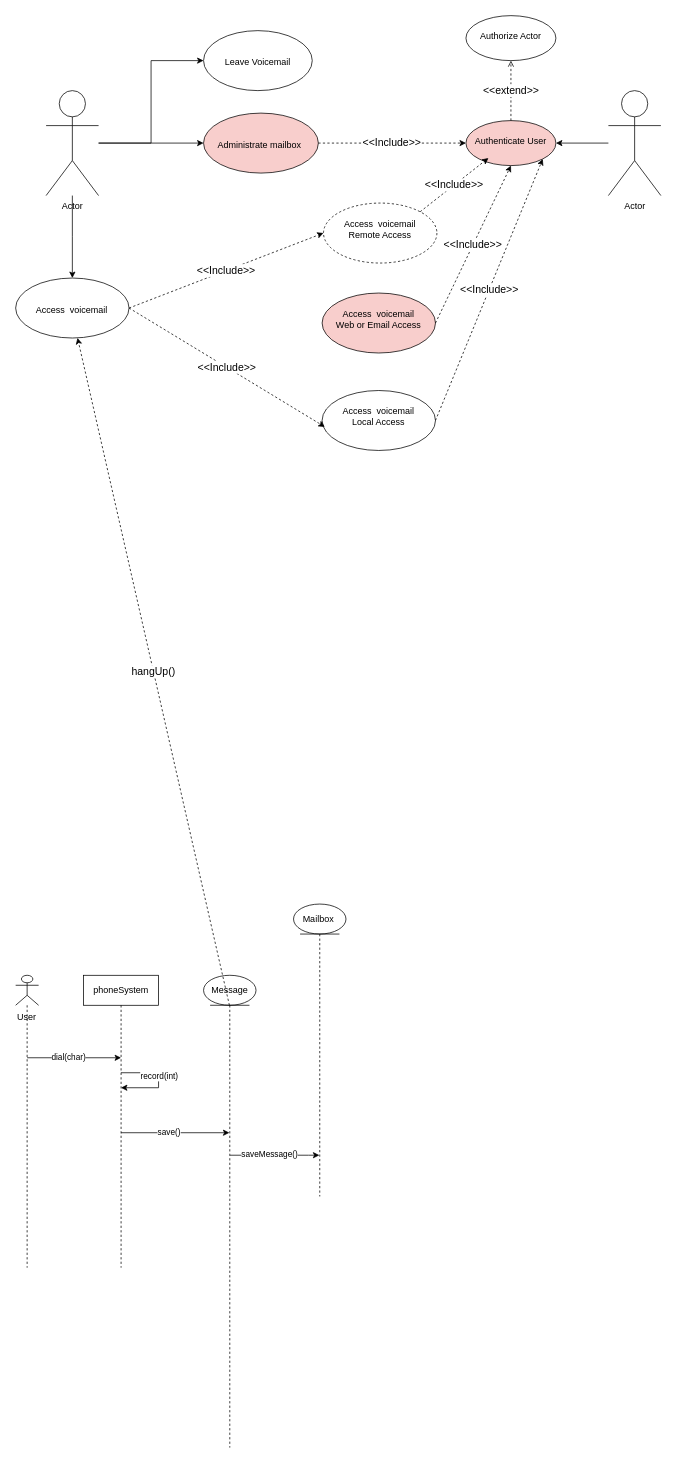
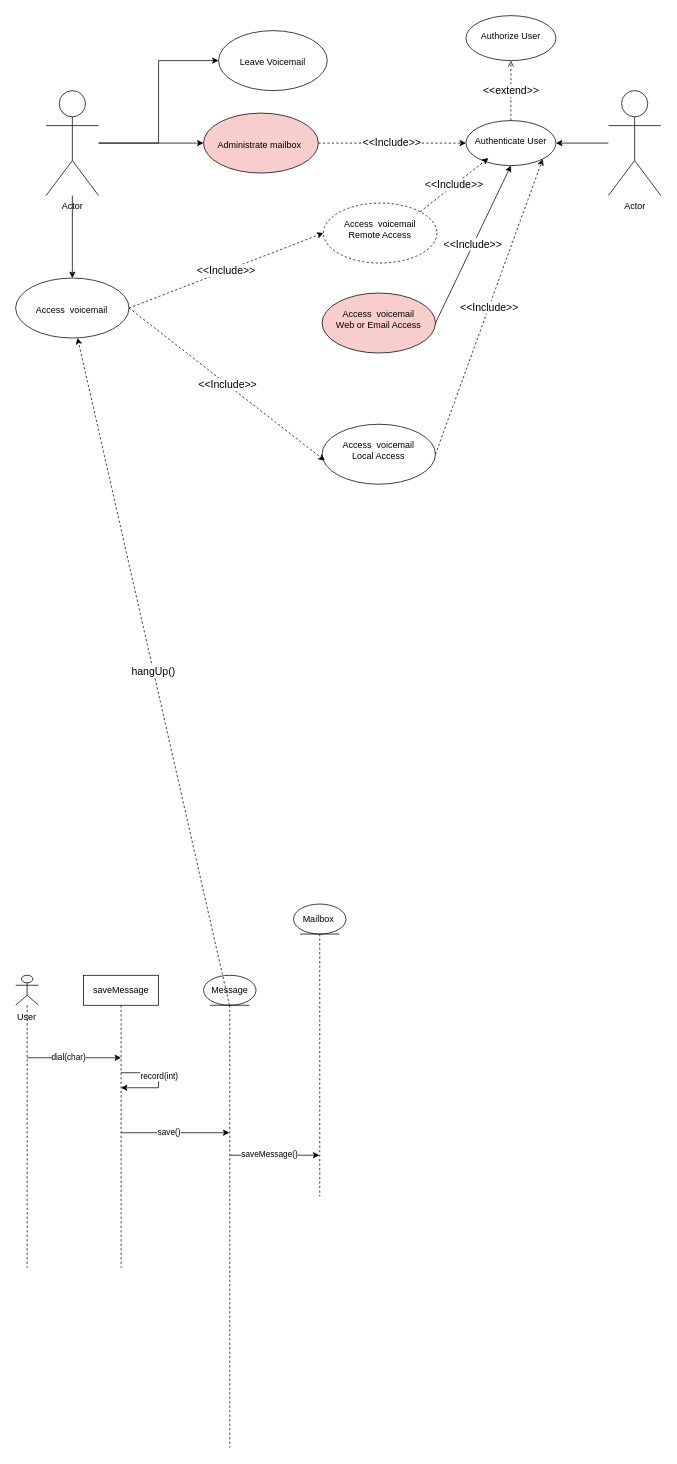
(511, 26) -> (511, 26)
(258, 60) -> (273, 60)
(511, 143) -> (511, 143)
(453, 286) -> (453, 286)
(379, 420) -> (379, 454)
(121, 990) -> (121, 990)
